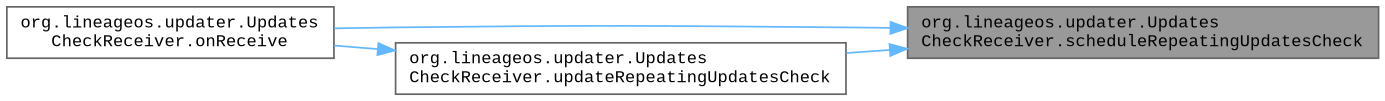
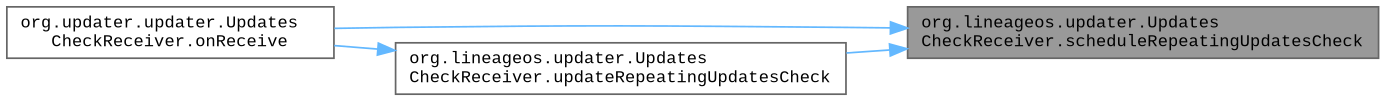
(170, 33) -> (170, 33)
